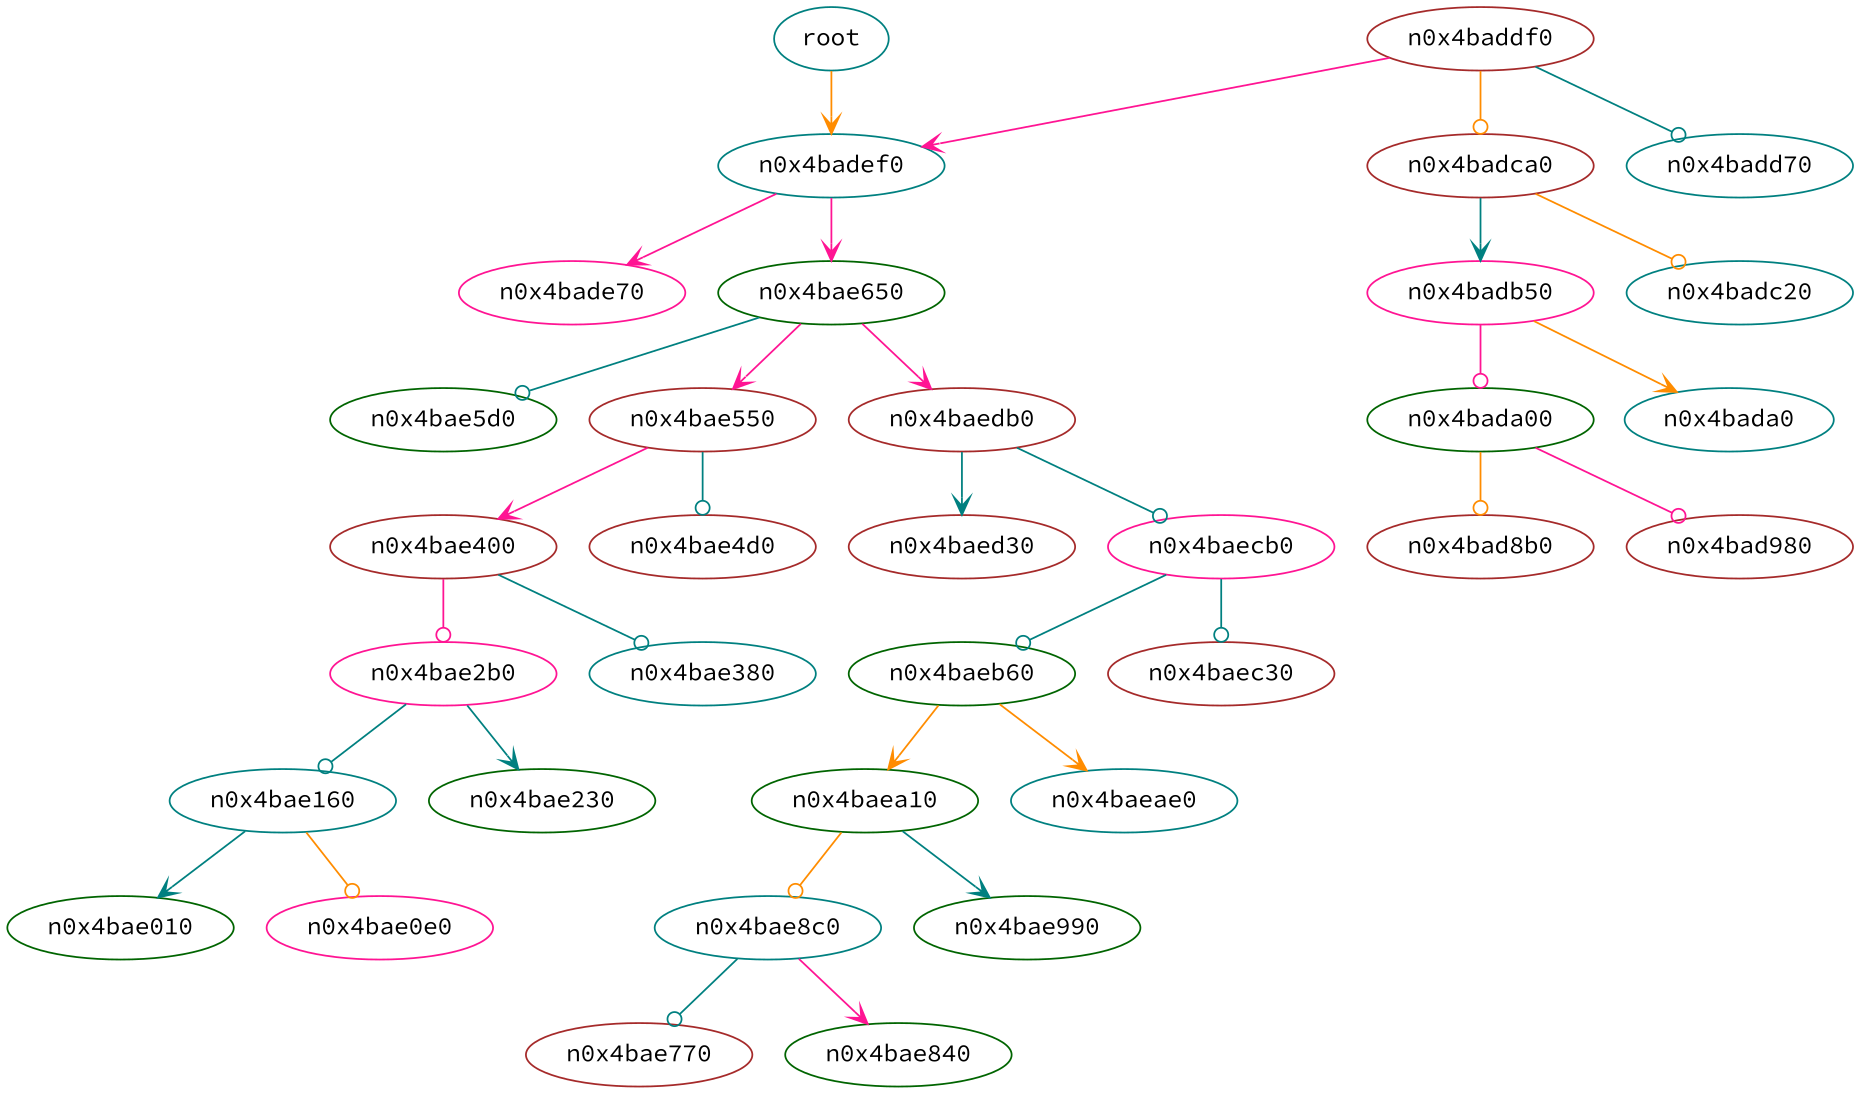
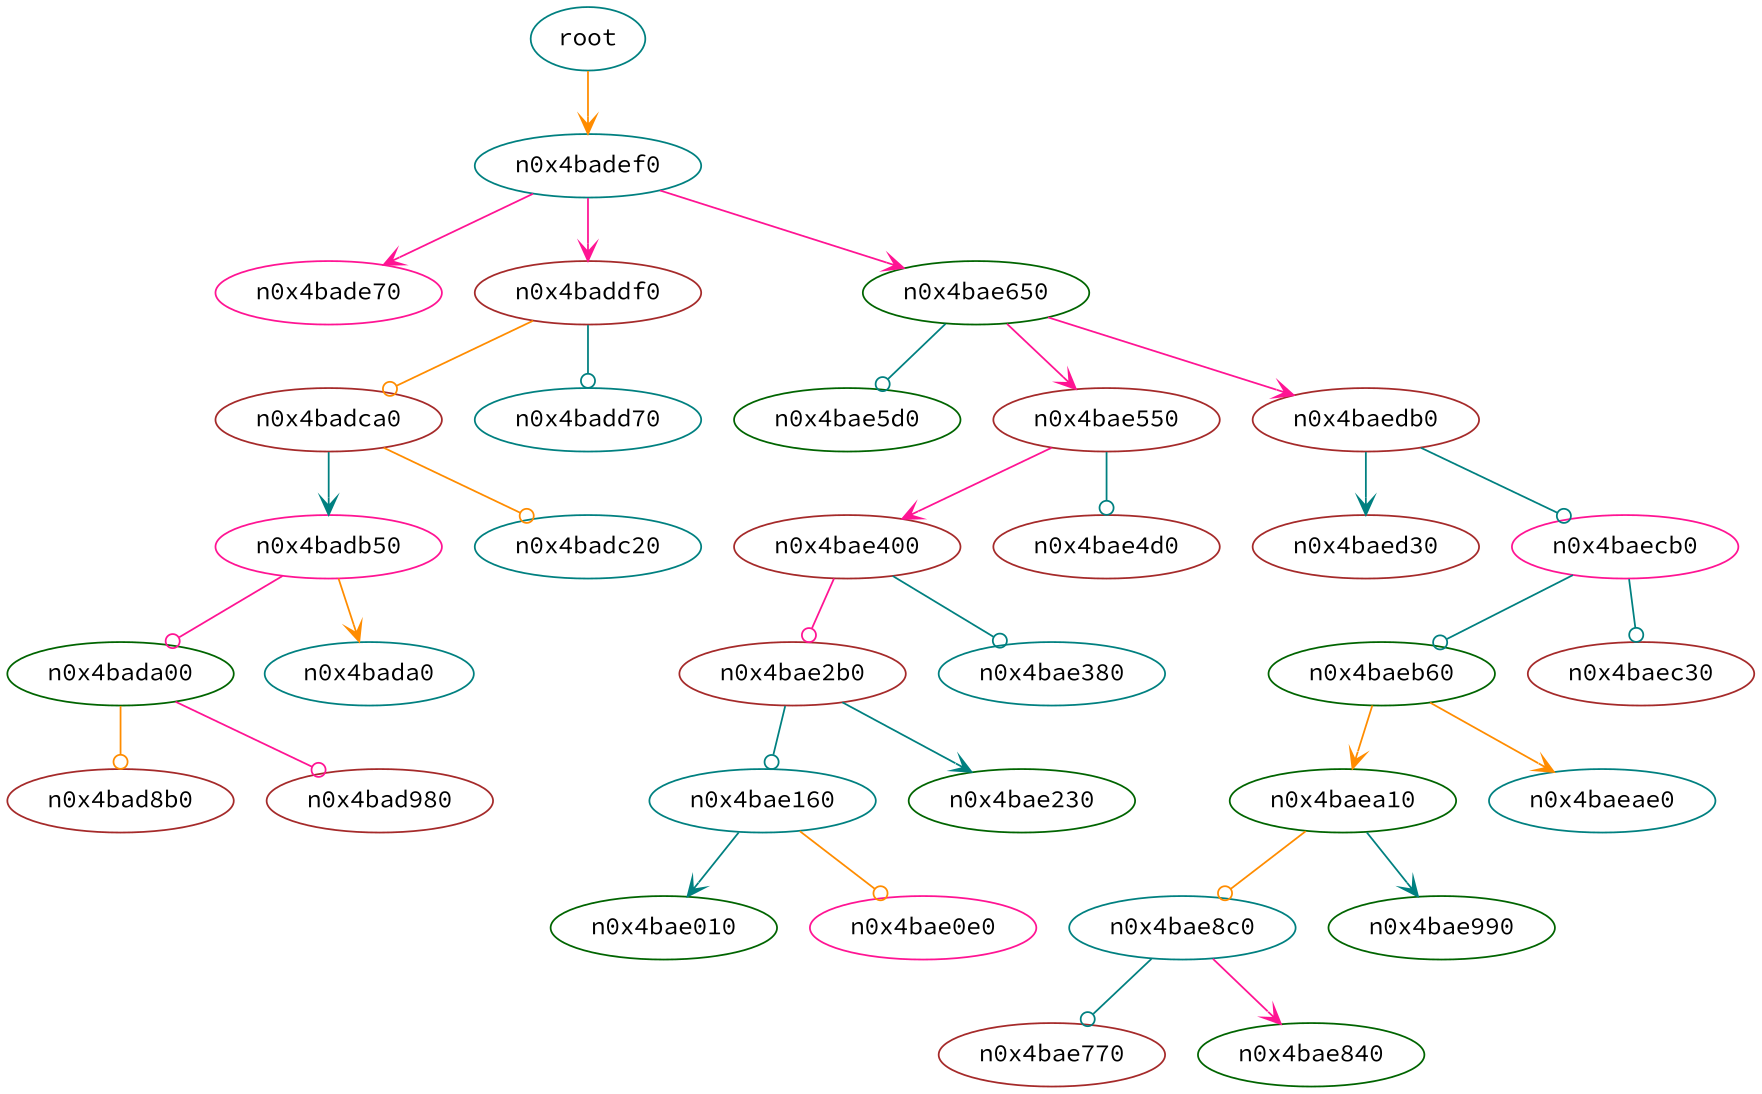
(1165, 101) -> (588, 221)
(443, 674) -> (793, 674)
